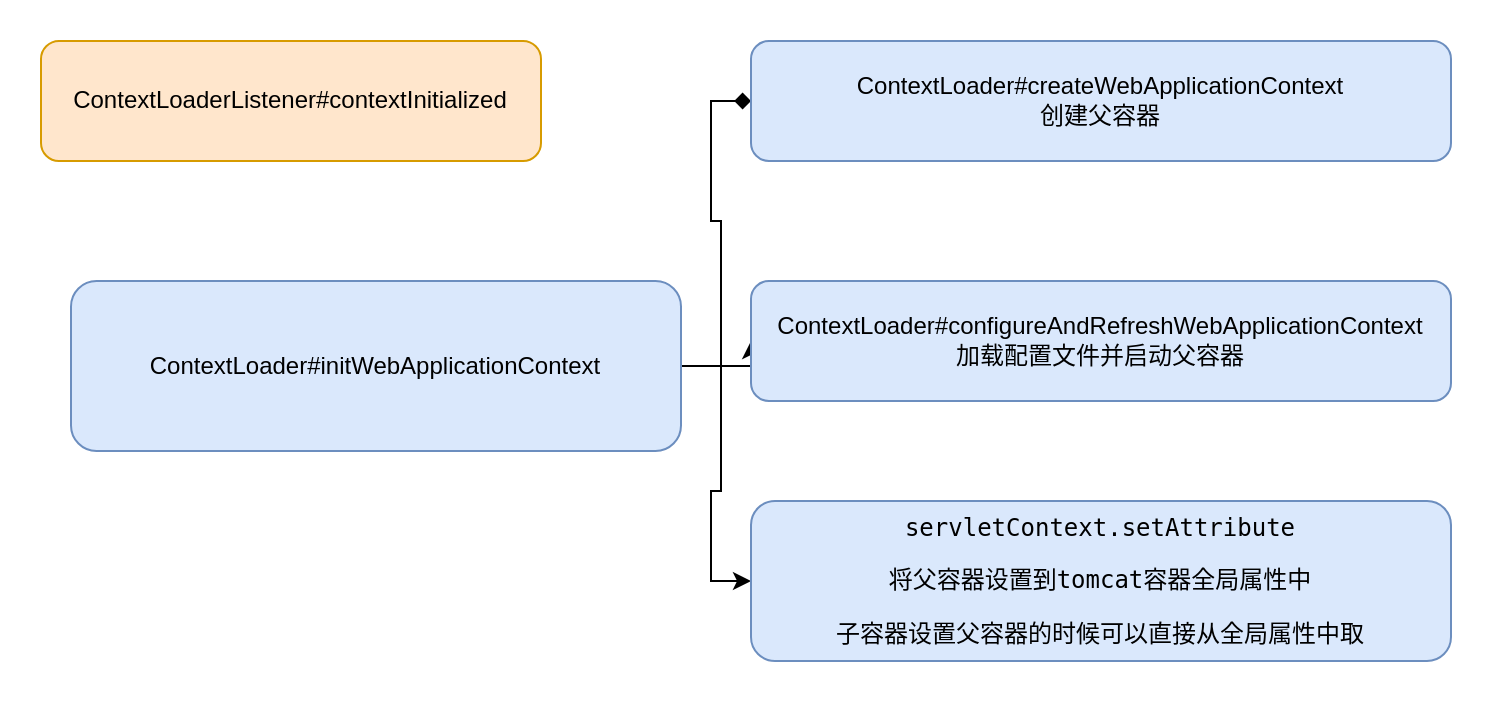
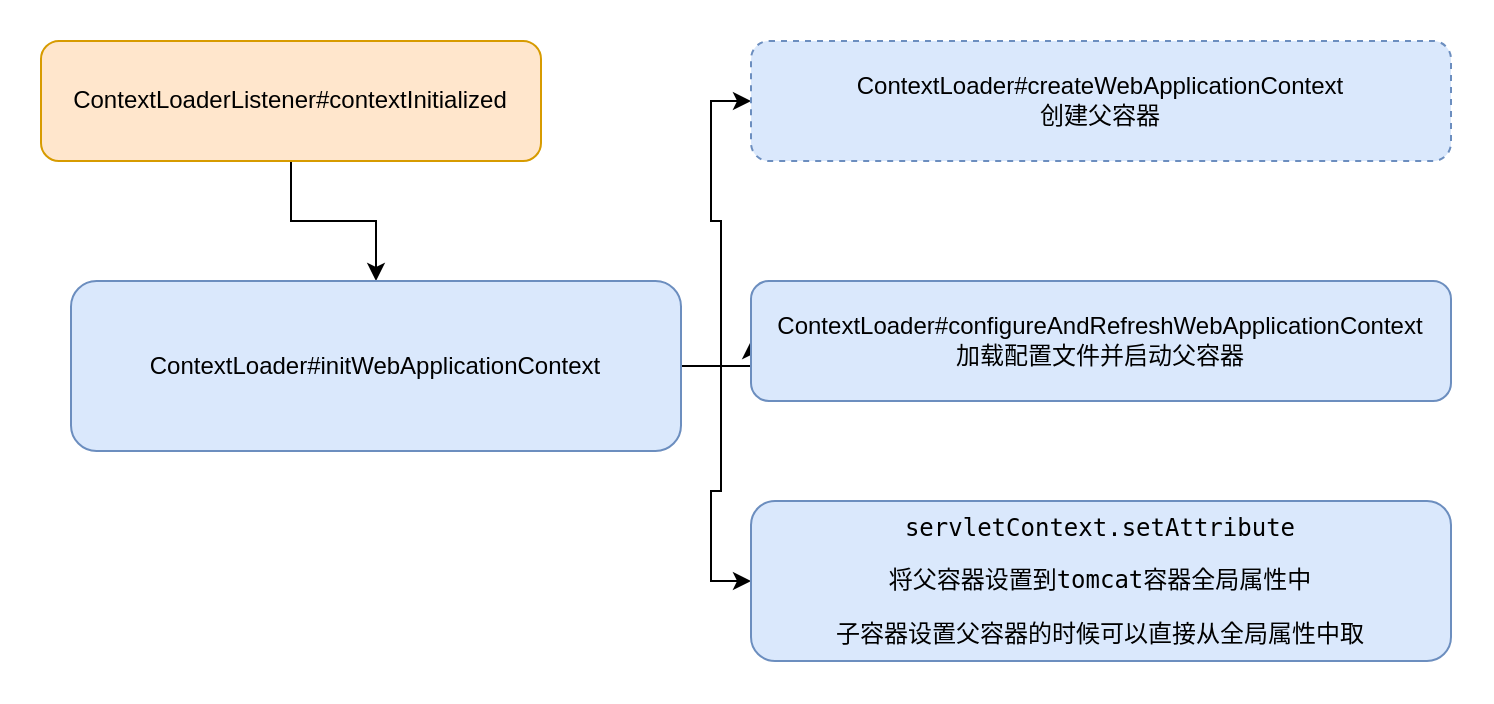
(734, 101) -> (735, 101)
(1101, 101) -> (1101, 101)
none -> (327, 221)
